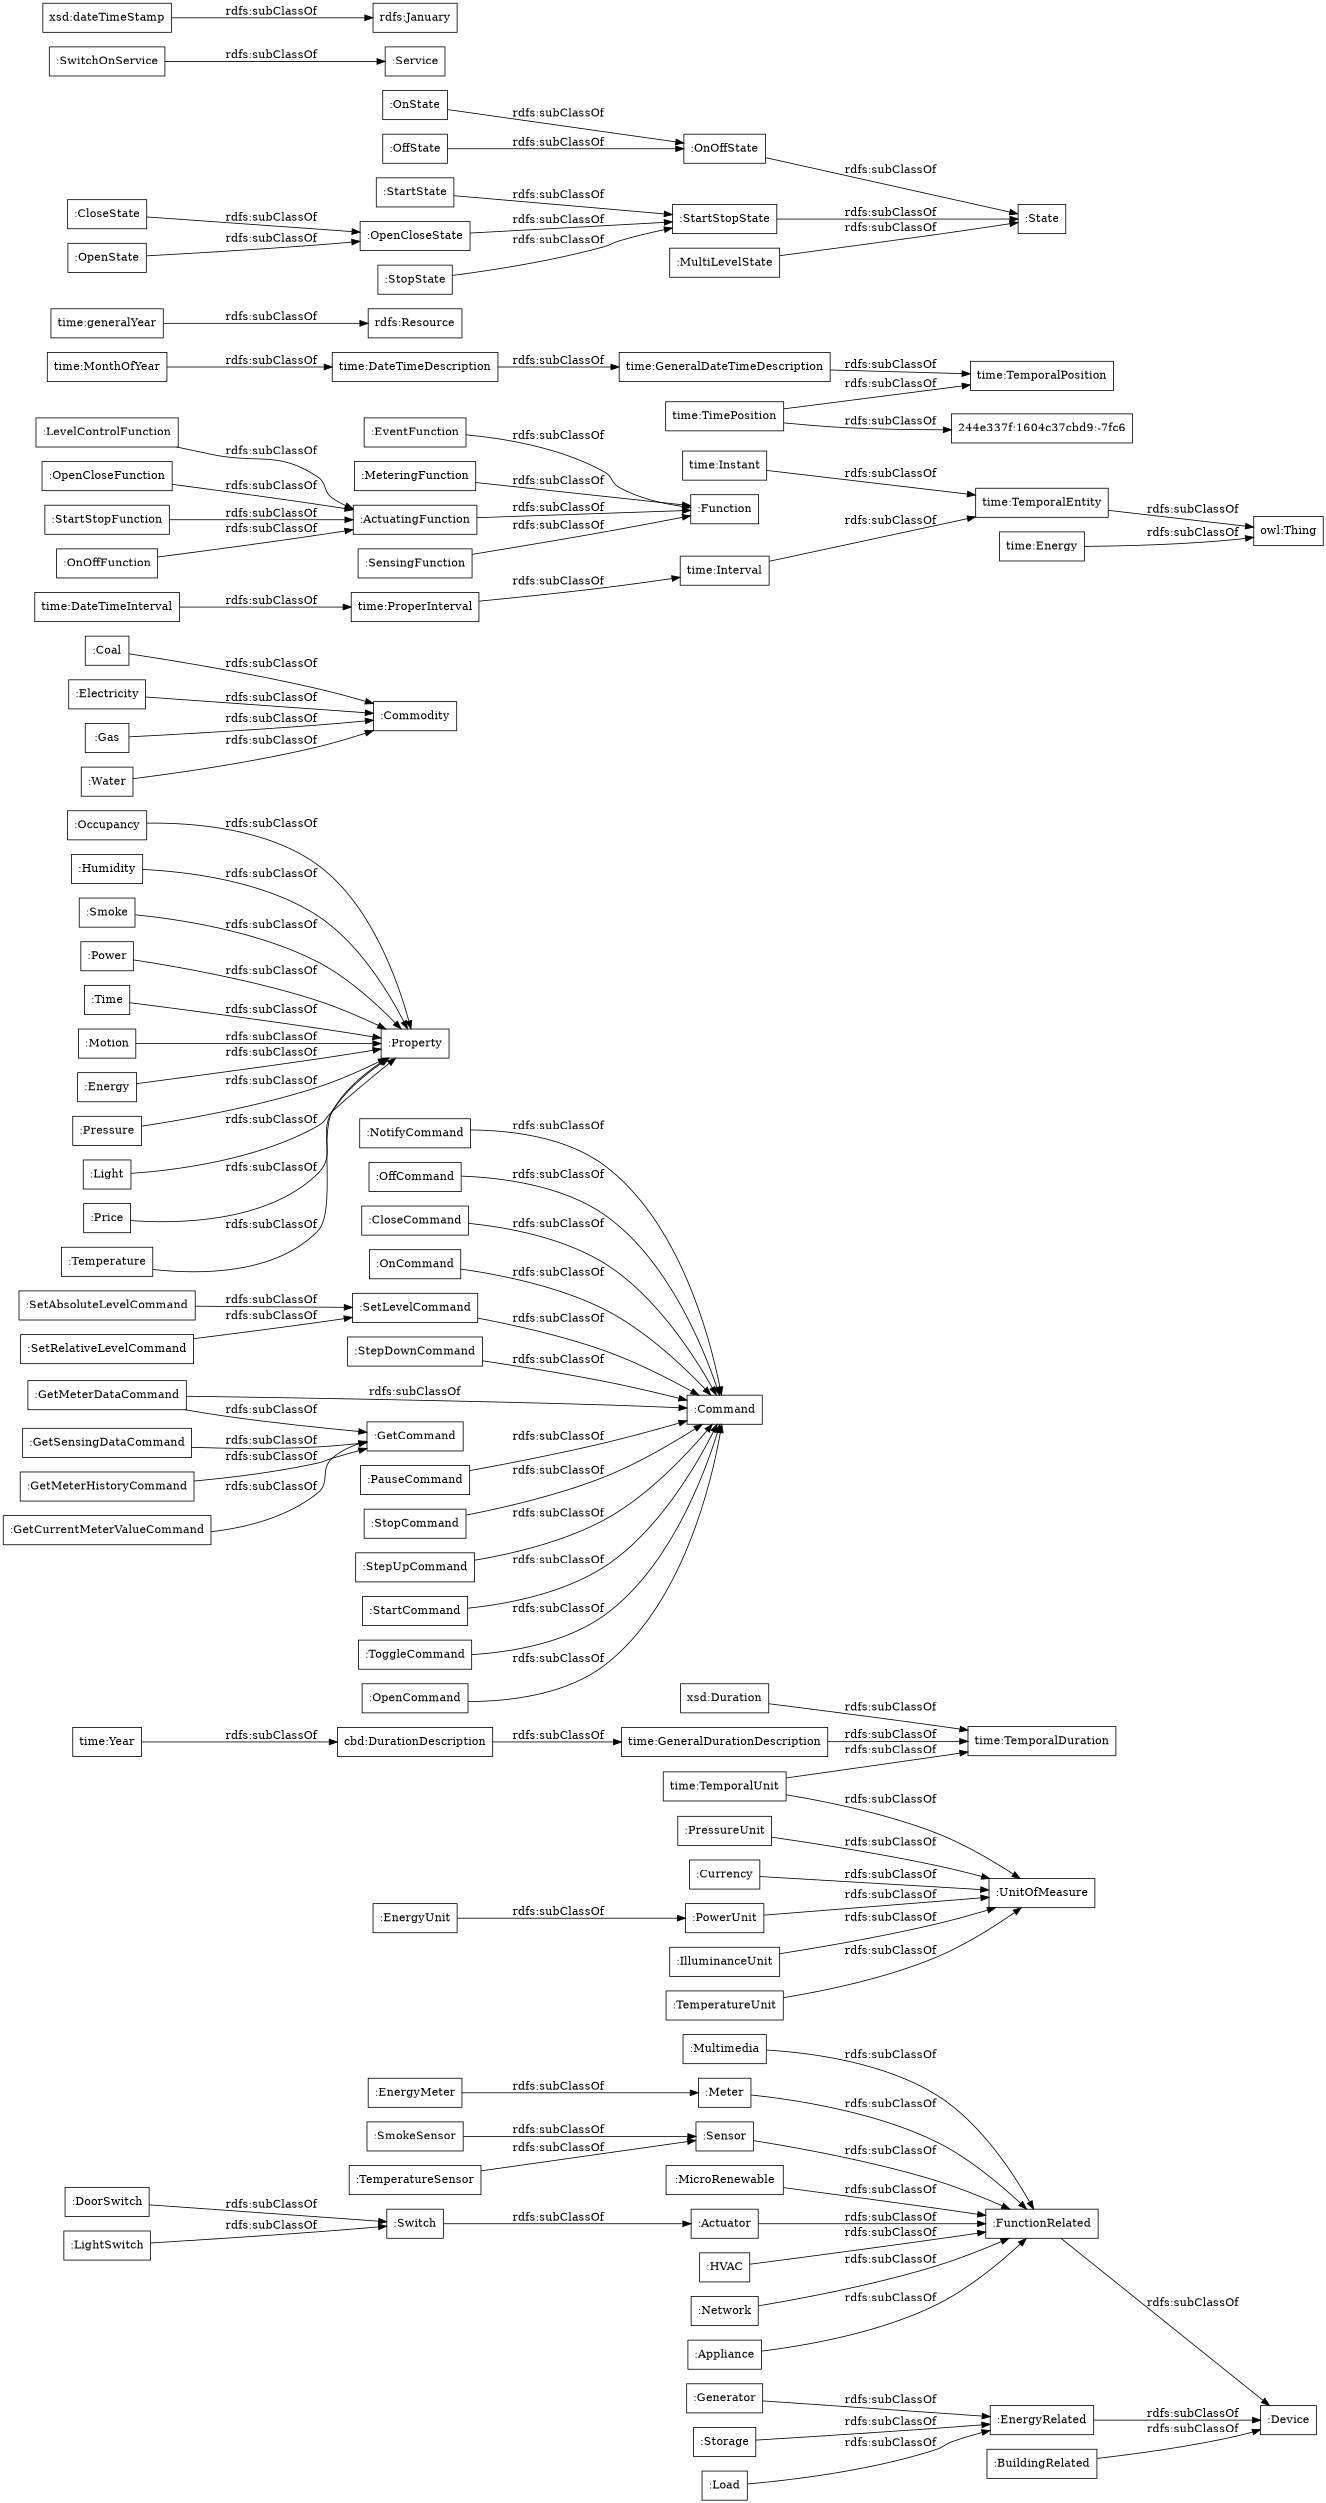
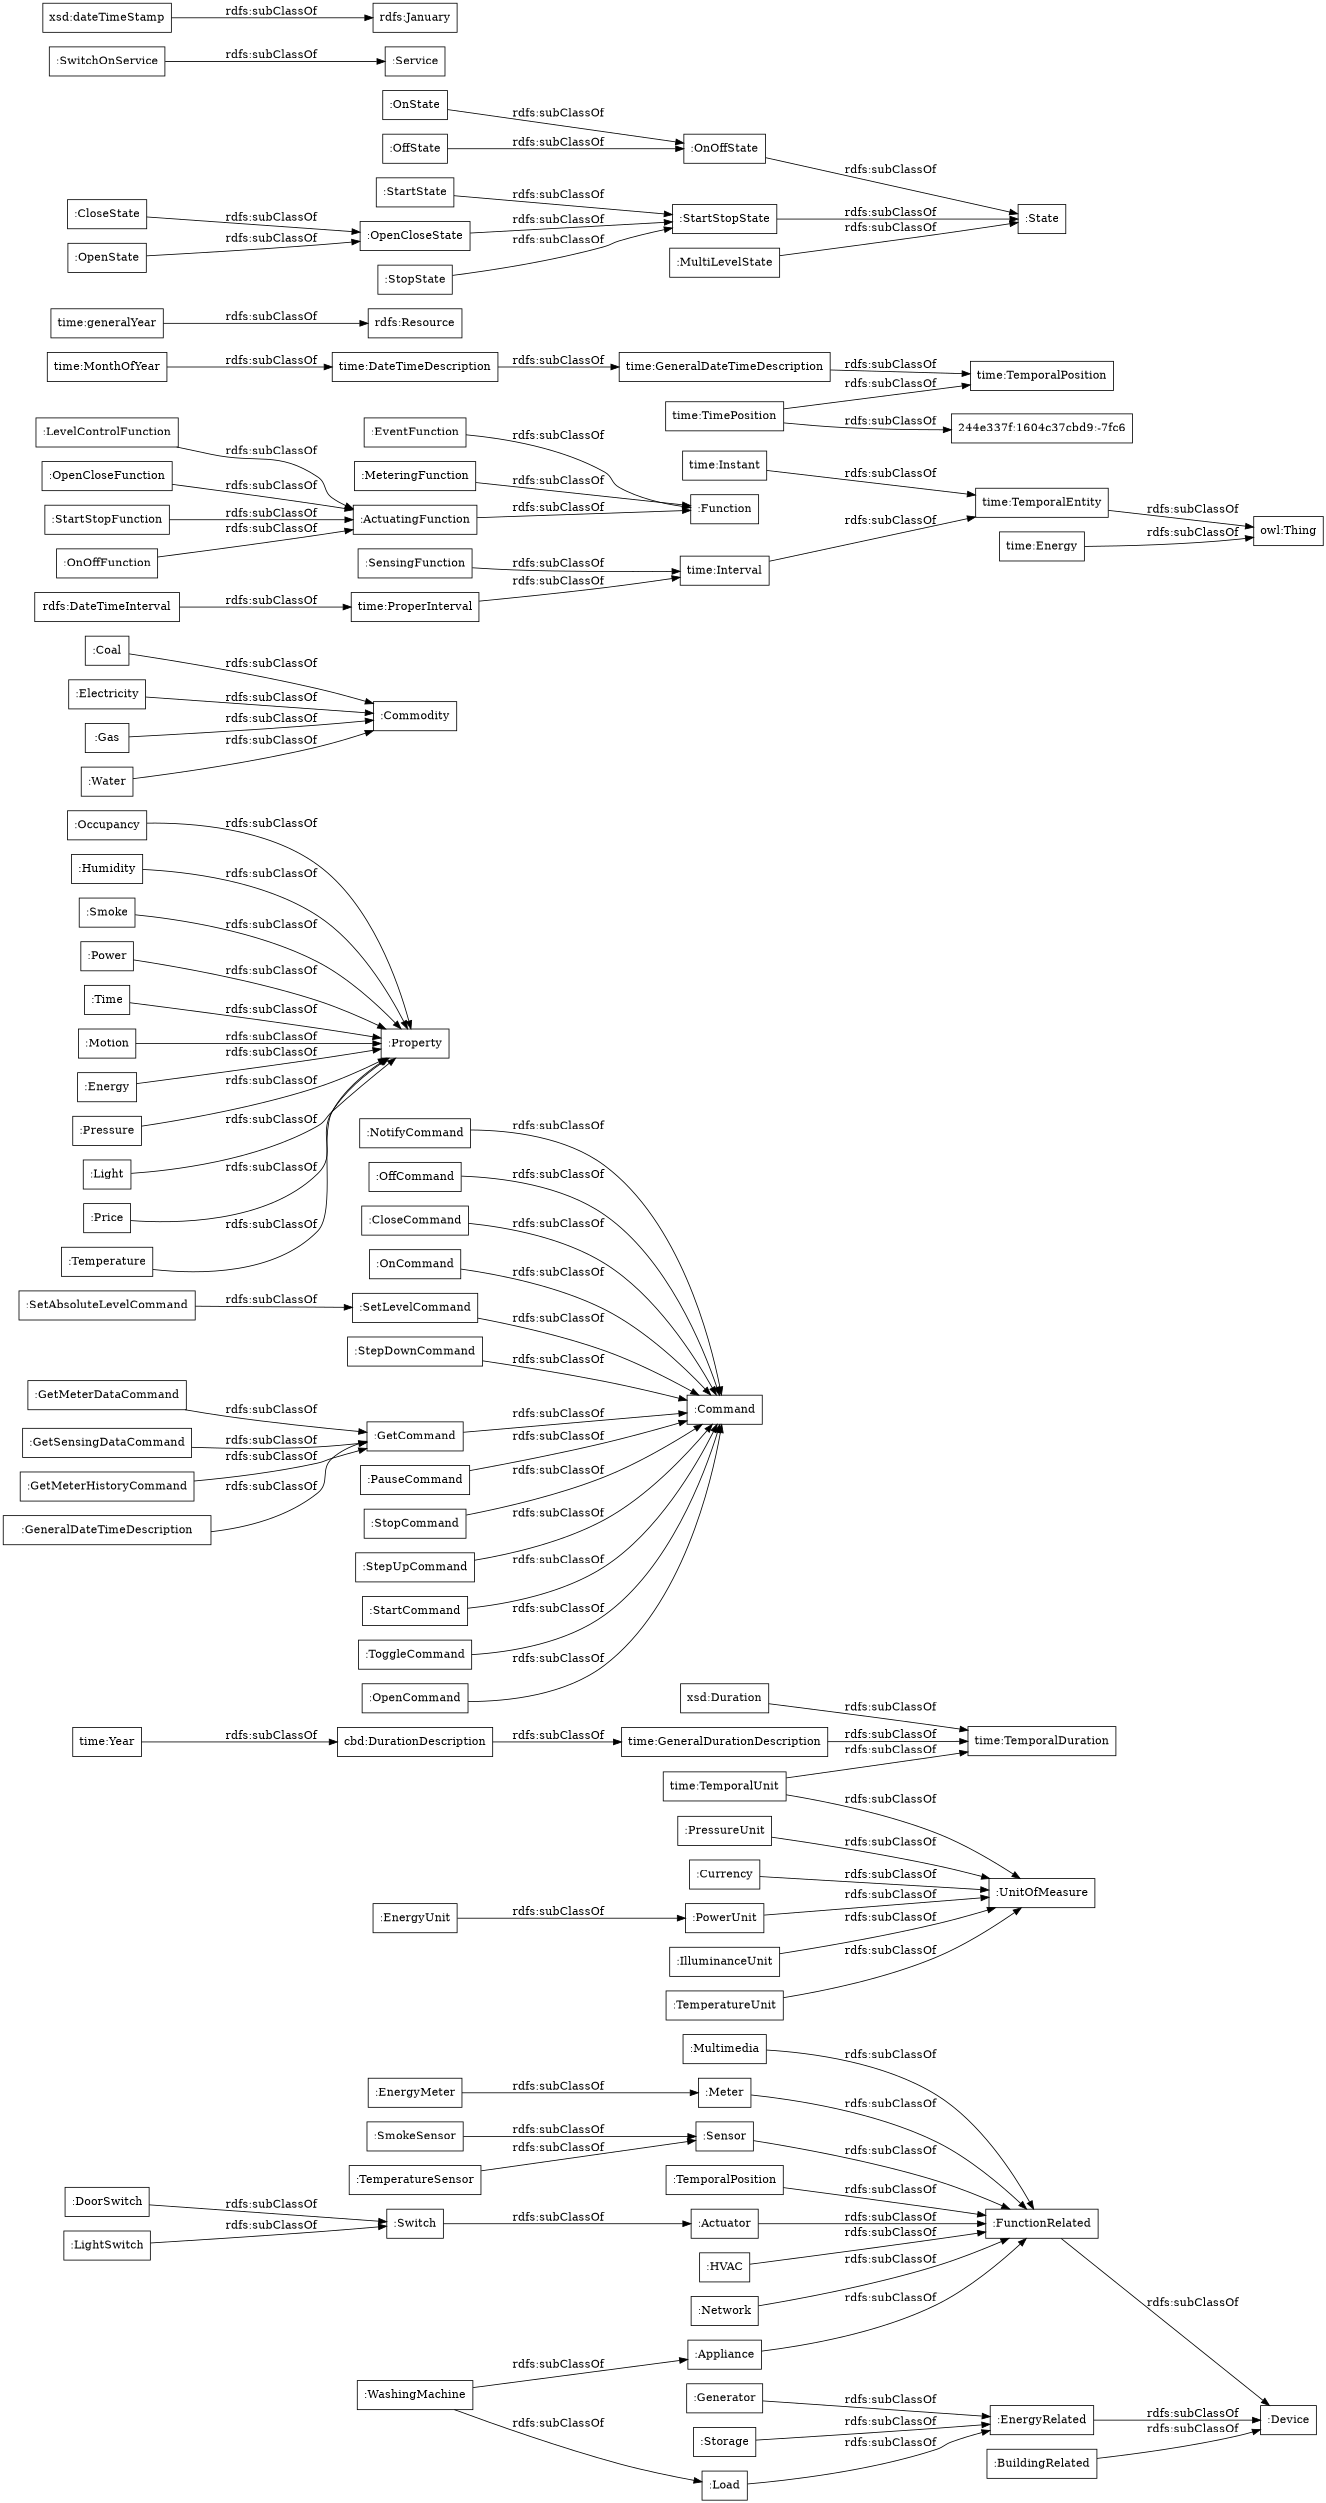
(577, 537) -> (572, 571)
(107, 607) -> (107, 607)
(107, 1349) -> none
(433, 1401) -> (571, 1423)
(107, 1530) -> (107, 1530)
(725, 2180) -> (725, 2180)
none -> (415, 2395)
